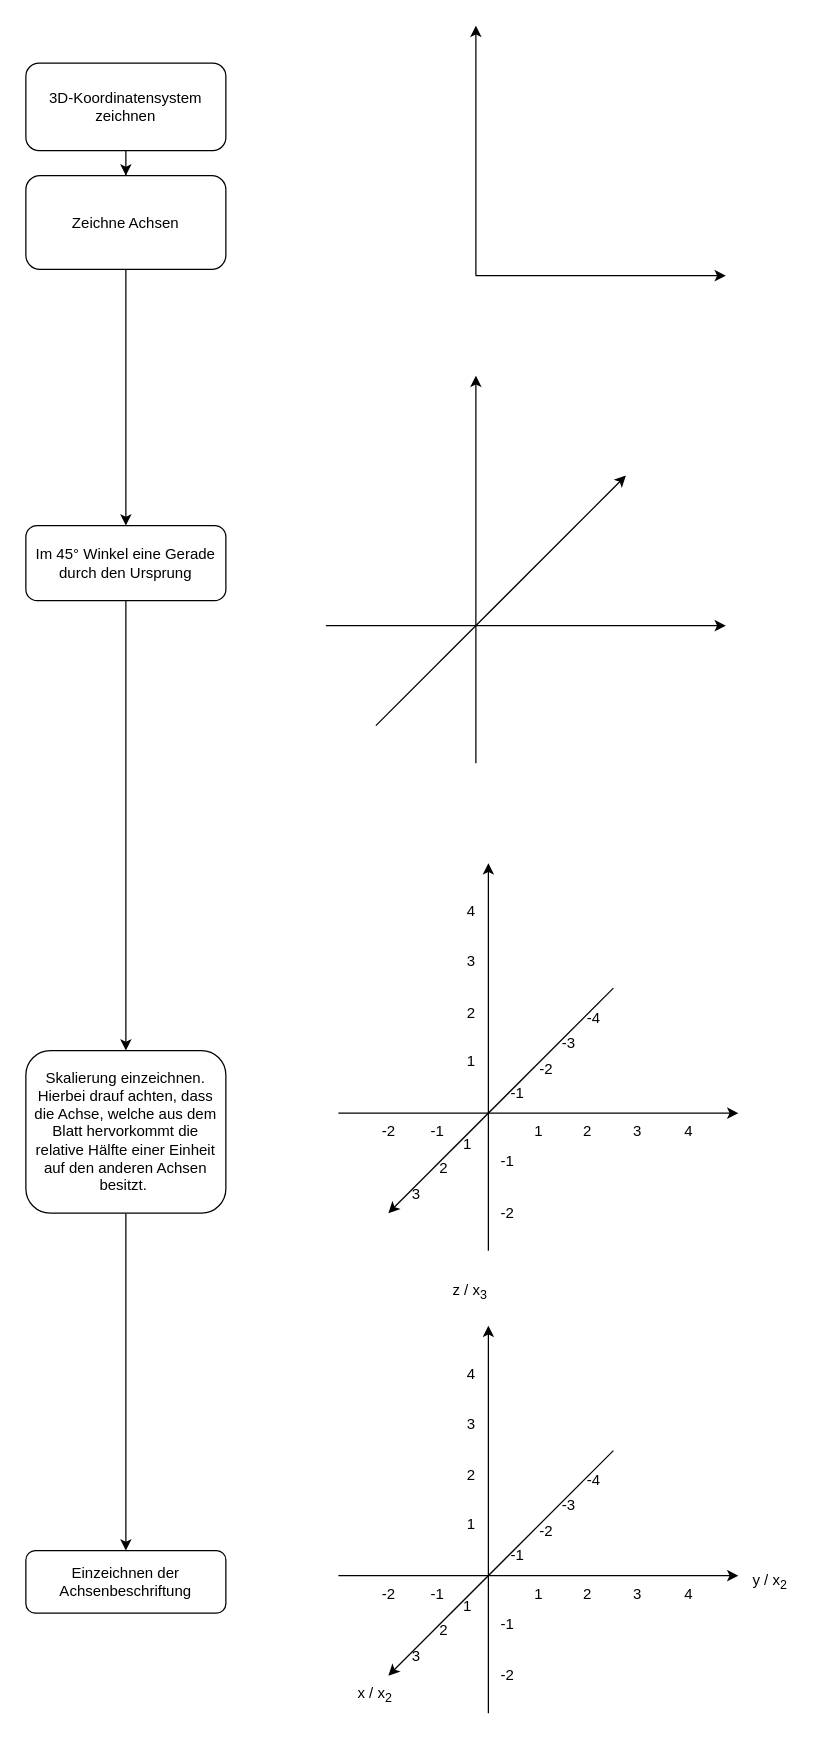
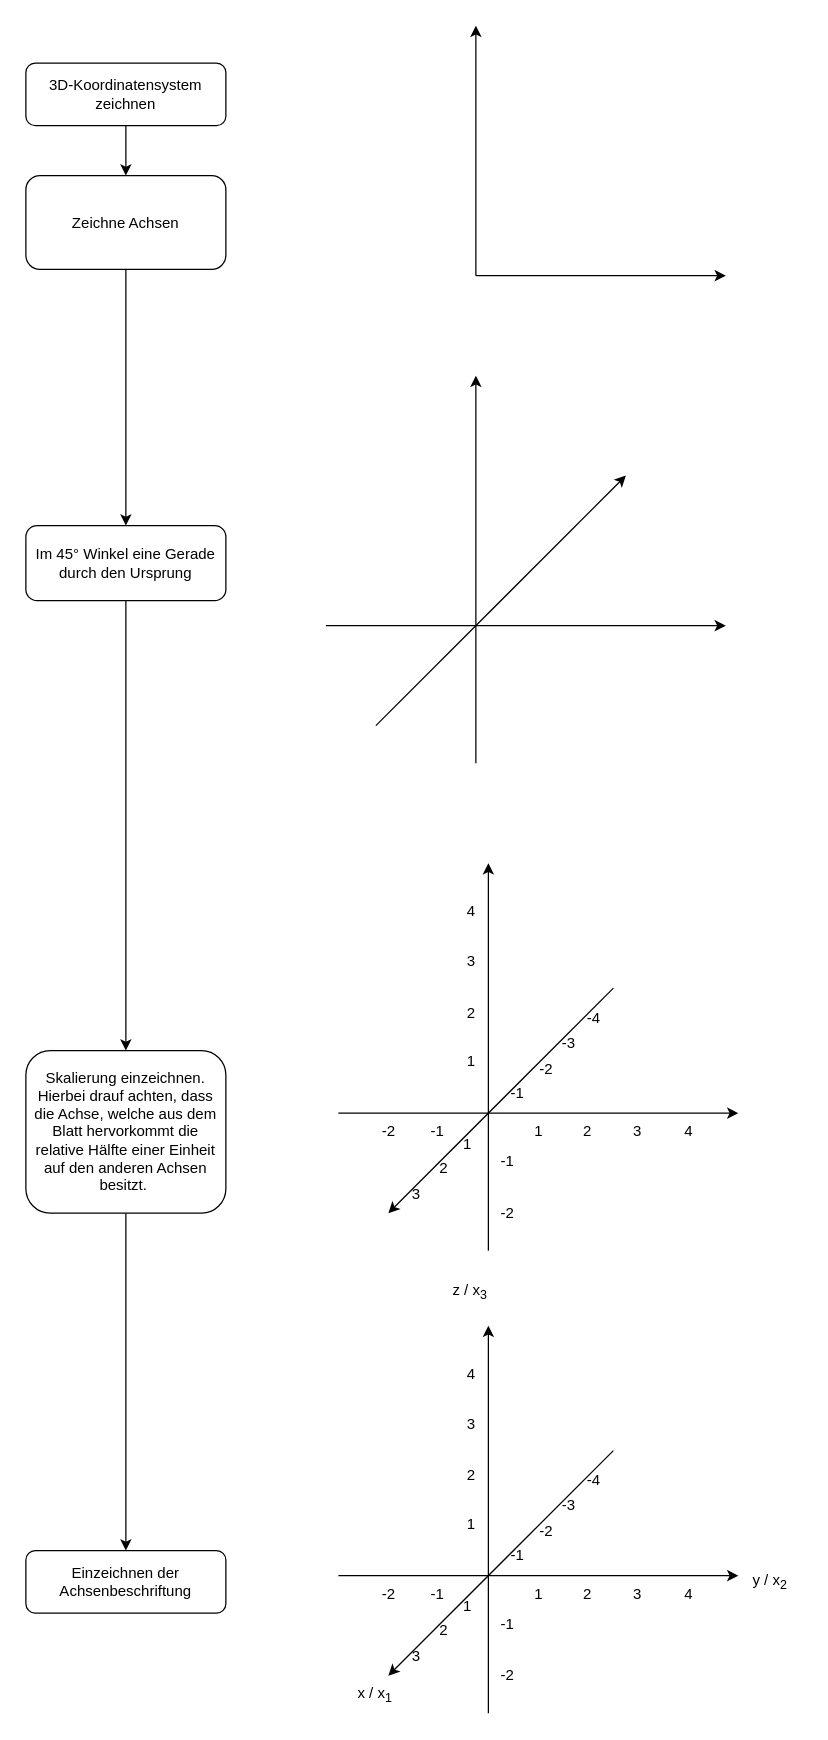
(126, 107) -> (126, 94)
(375, 1694) -> (375, 1694)
